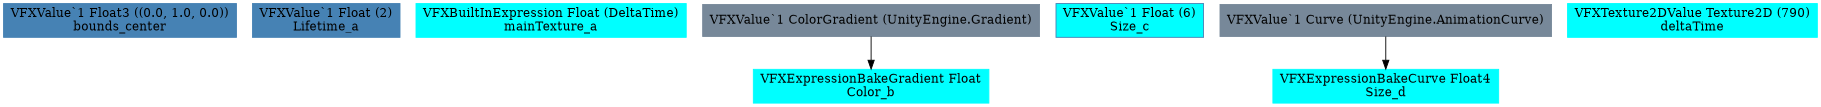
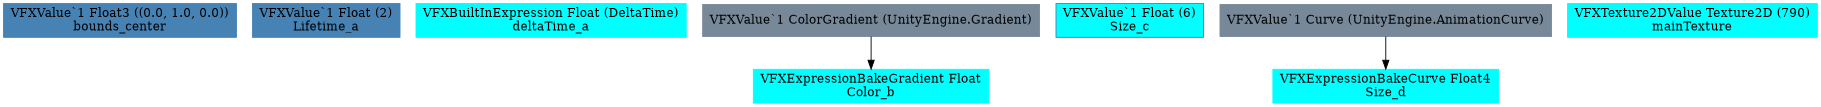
(551, 20) -> (551, 20)
(1692, 20) -> (1692, 20)
